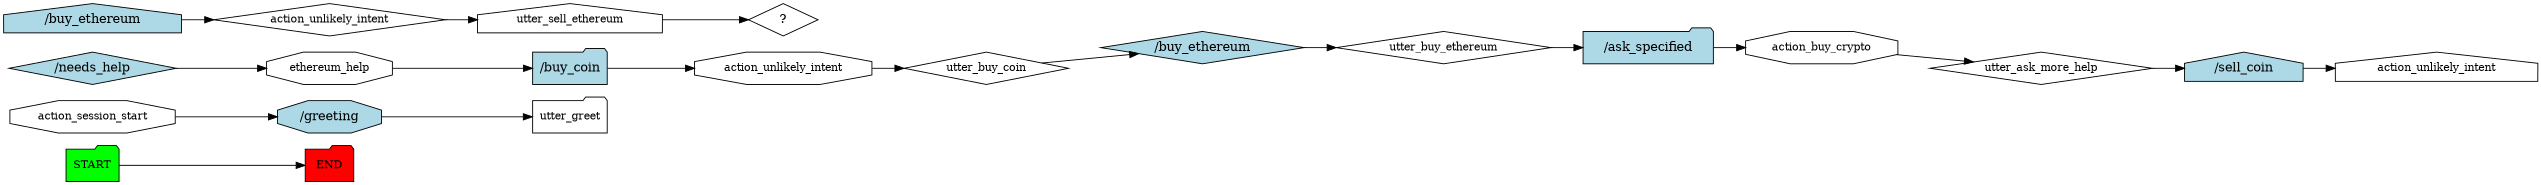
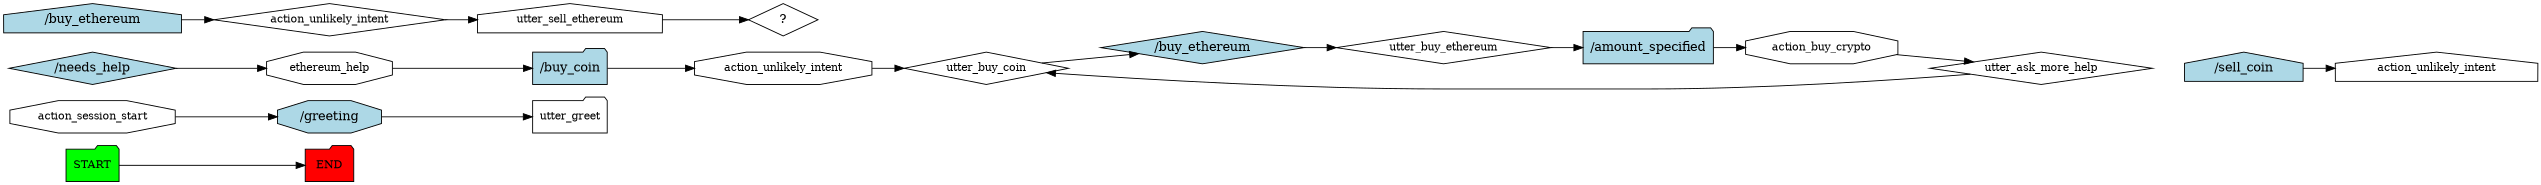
(1648, 48) -> (1648, 48)
(2164, 68) -> (1513, 89)
